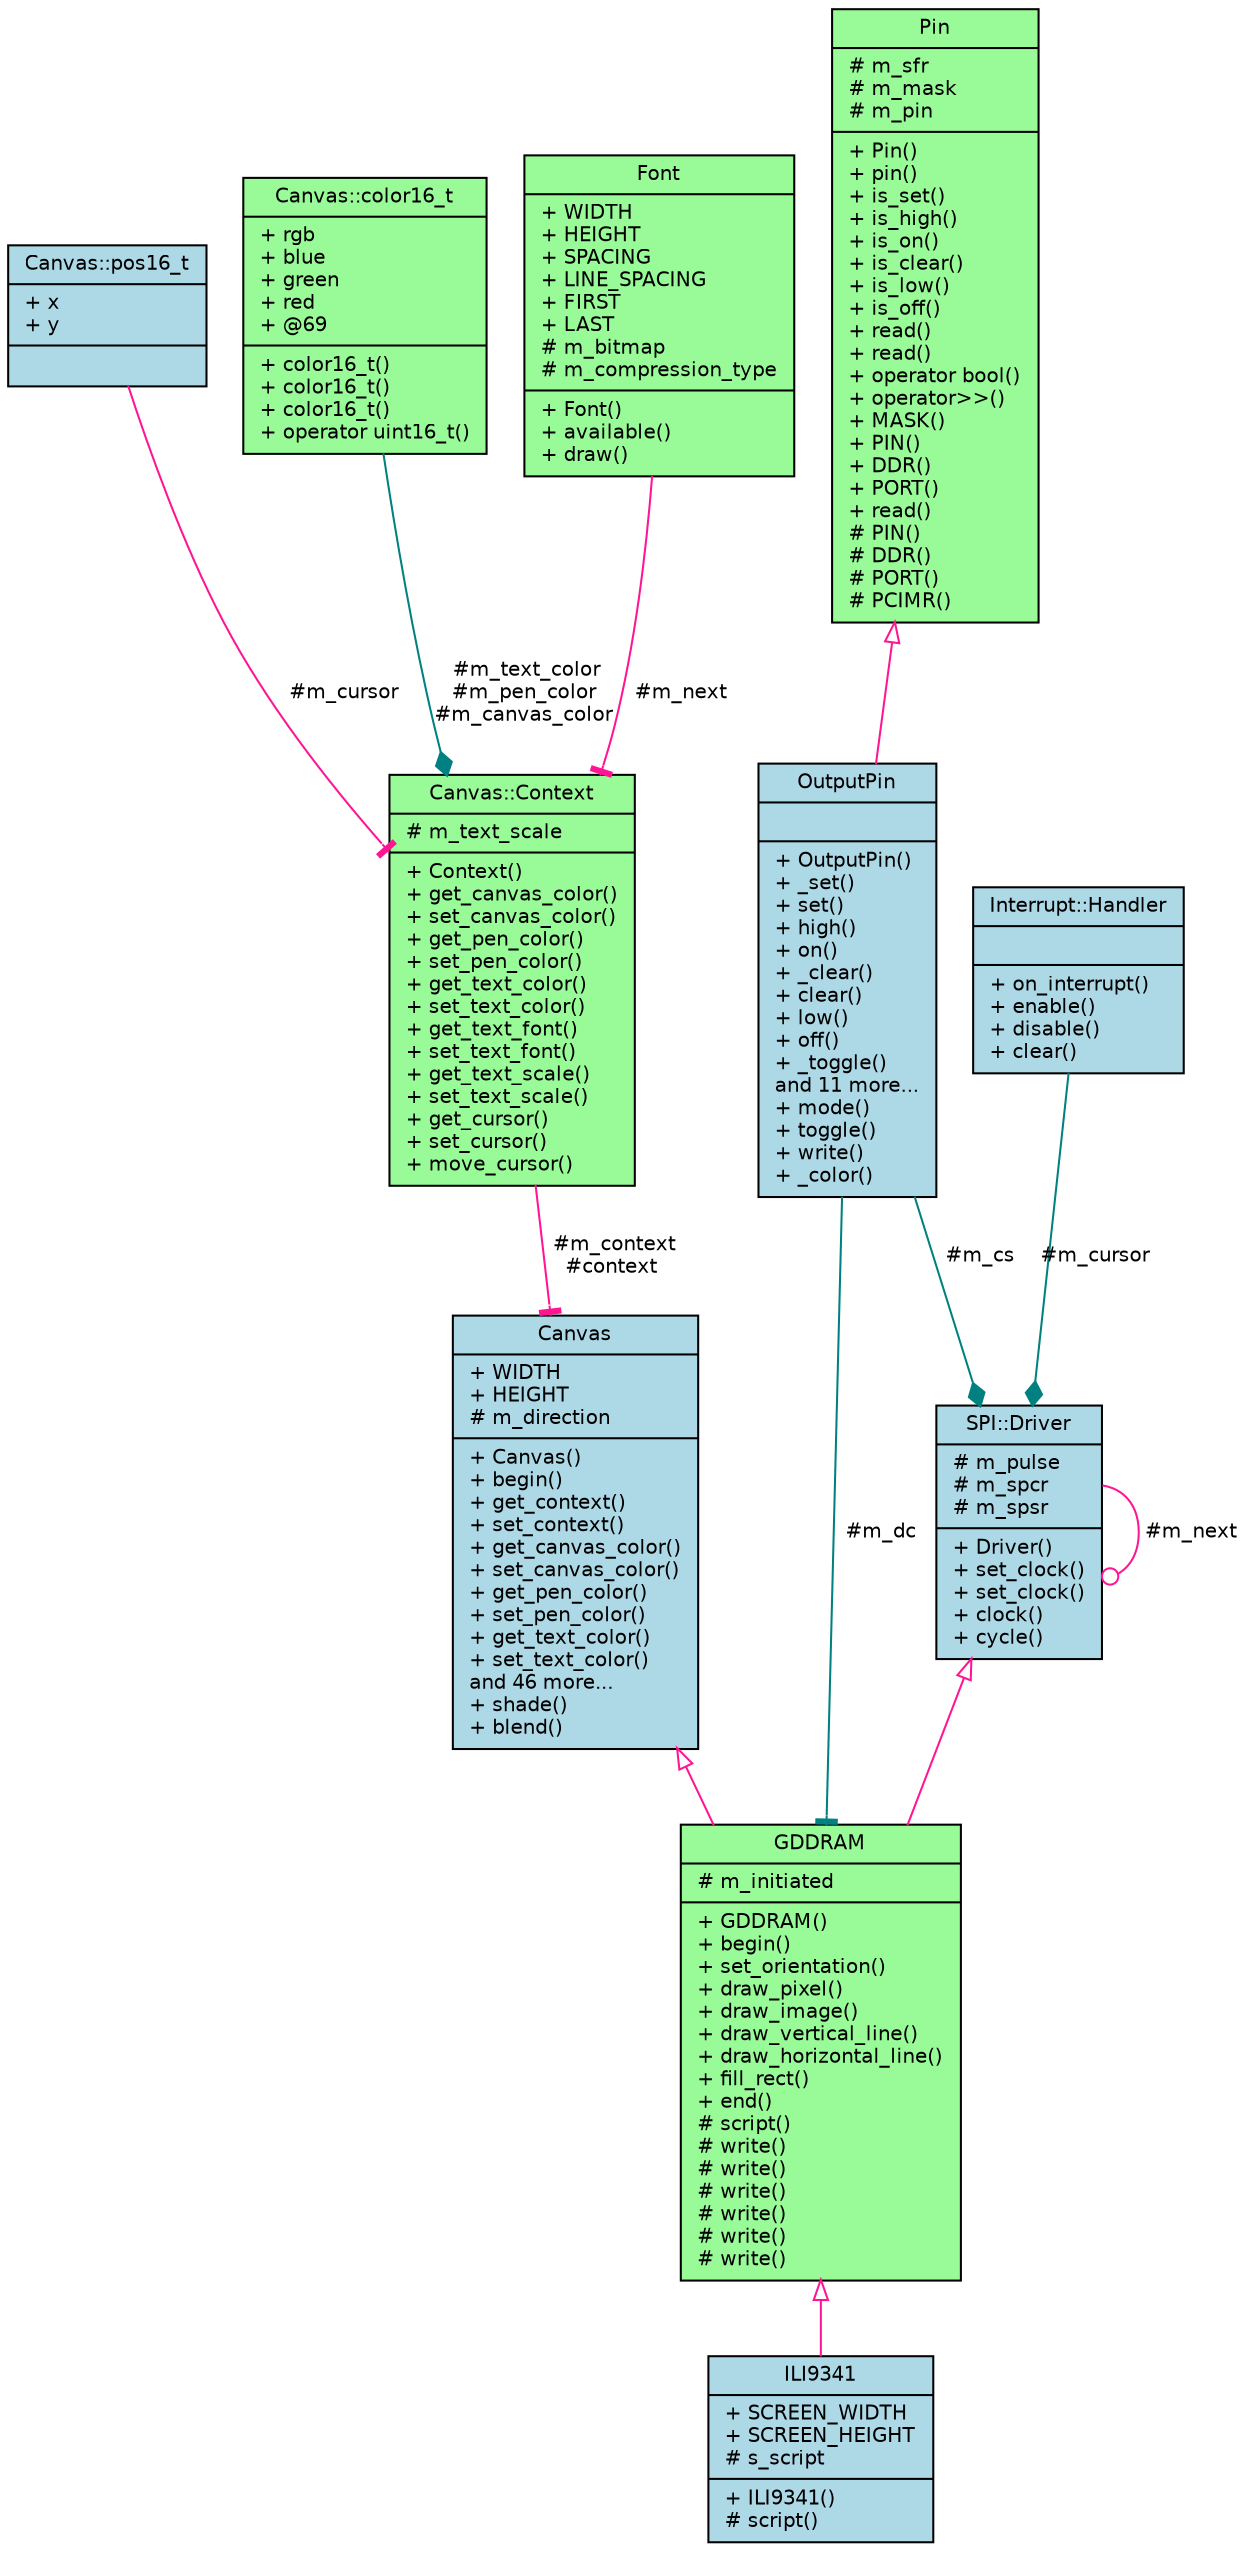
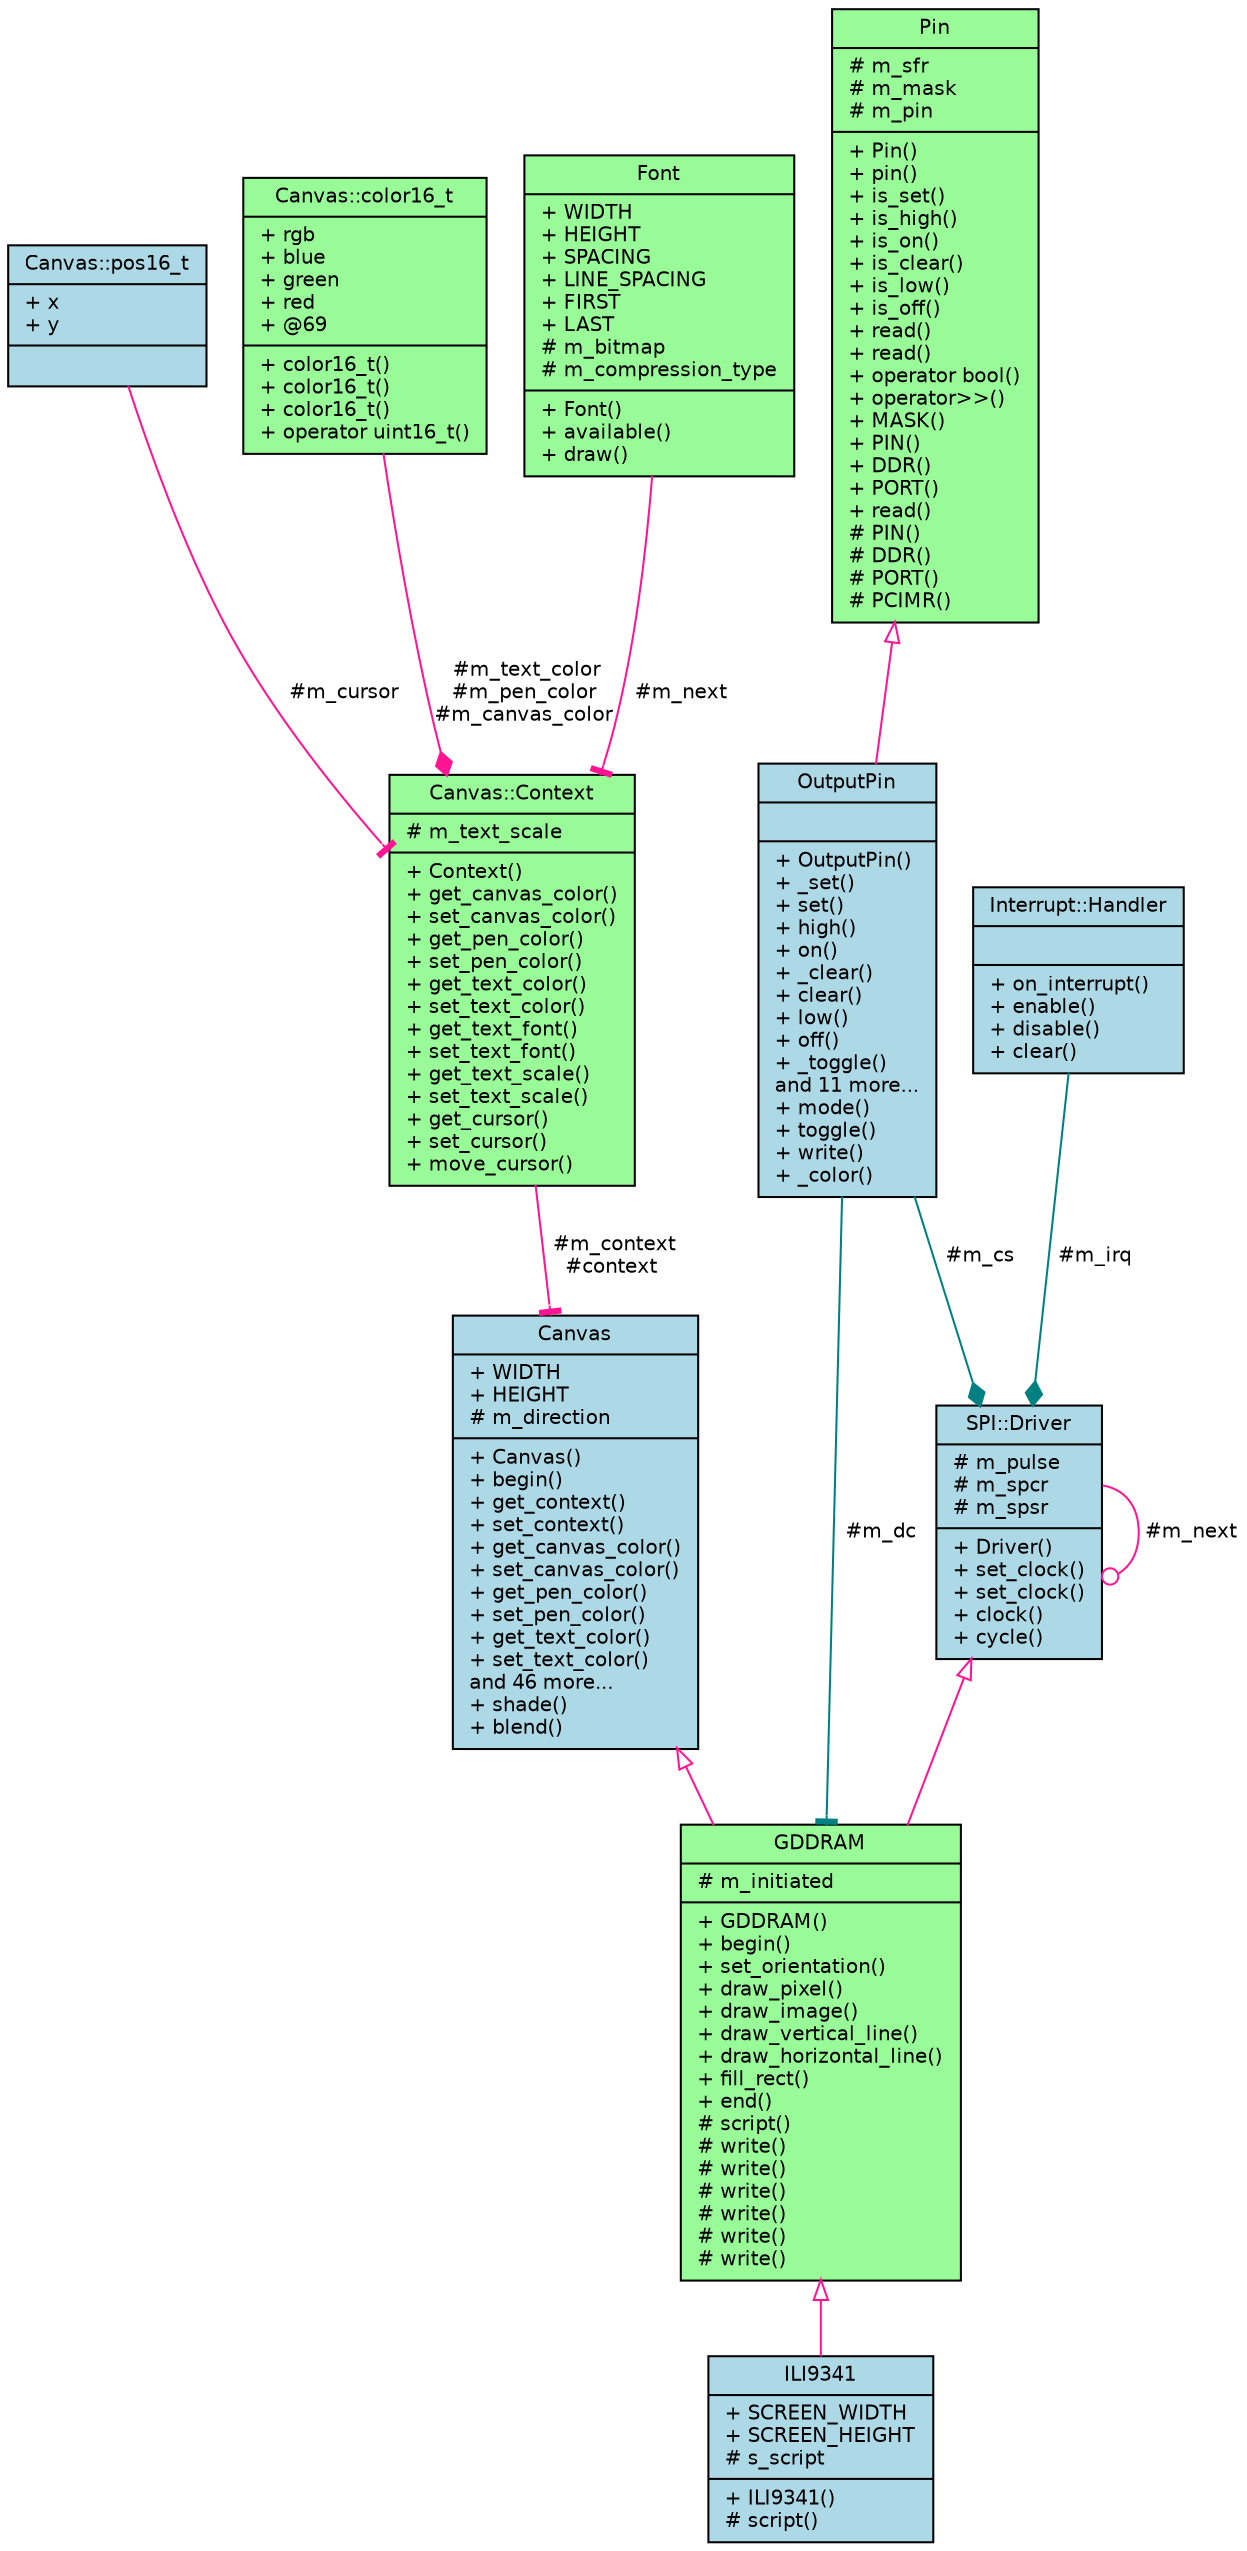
(409, 603) -> (409, 603)
(1093, 1256) -> (1093, 1256)
